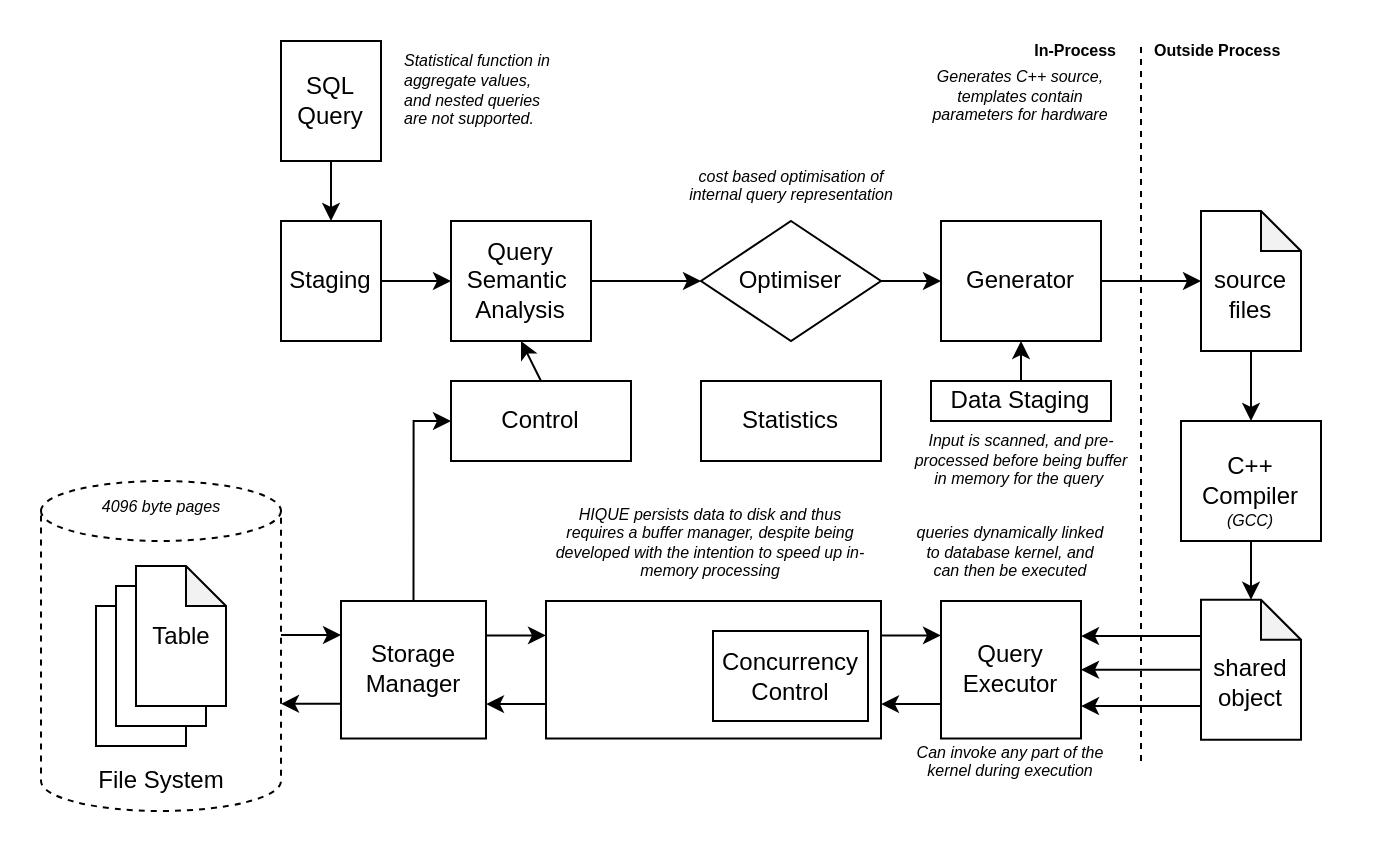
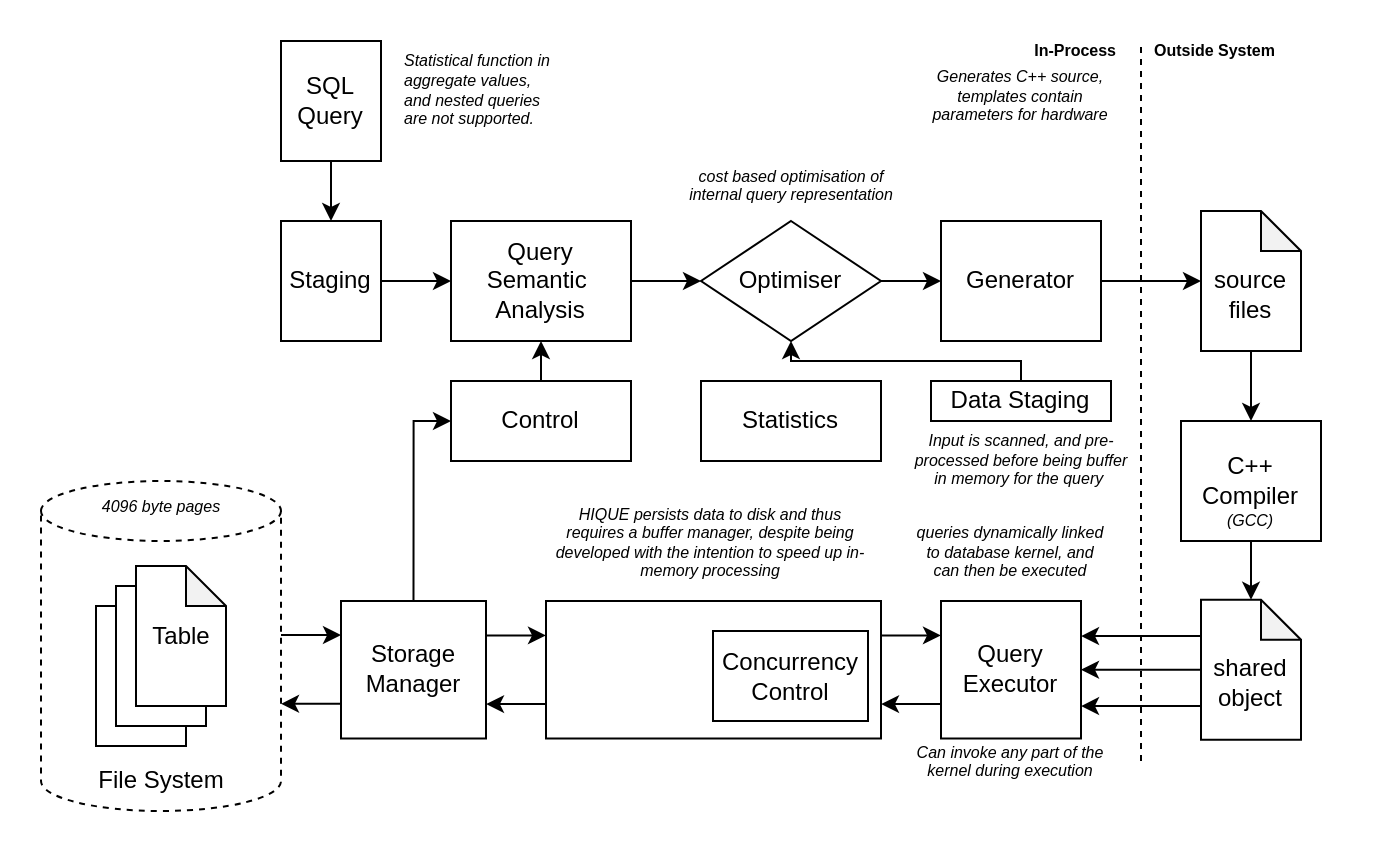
(1218, 51) -> (1214, 51)
(521, 281) -> (541, 281)
(1021, 359) -> (904, 361)
